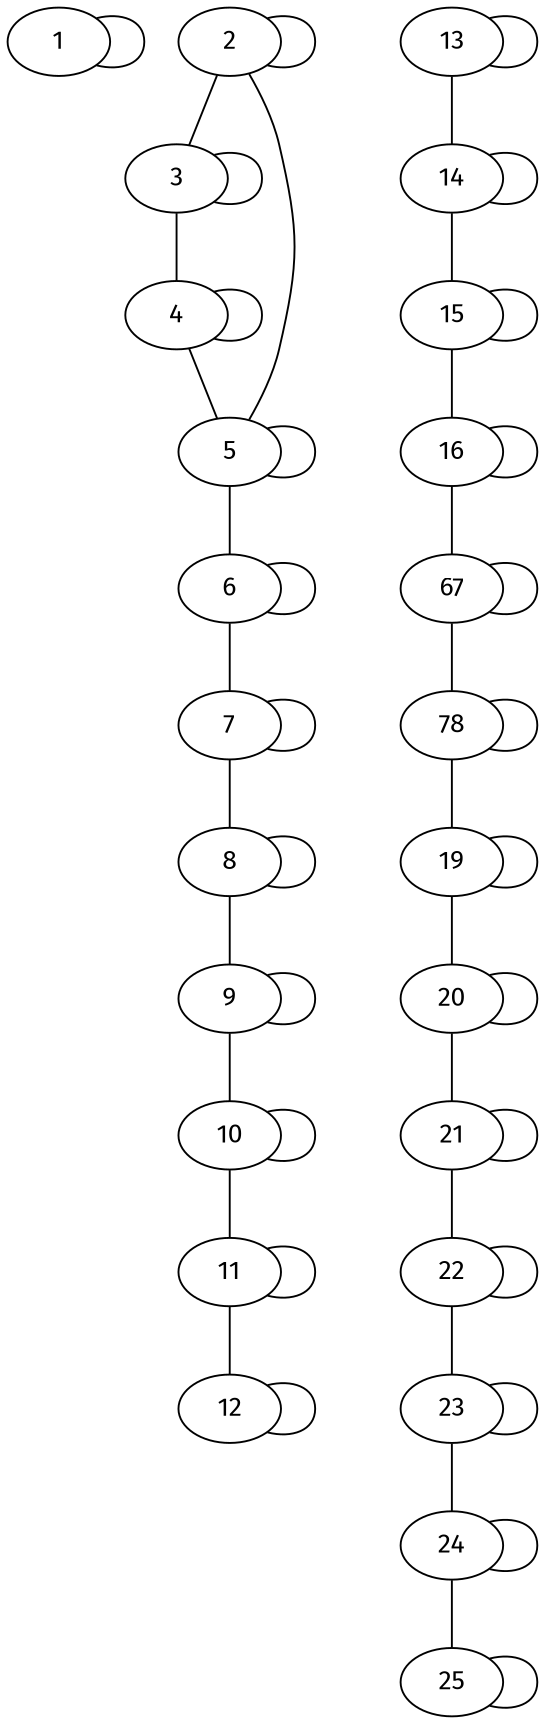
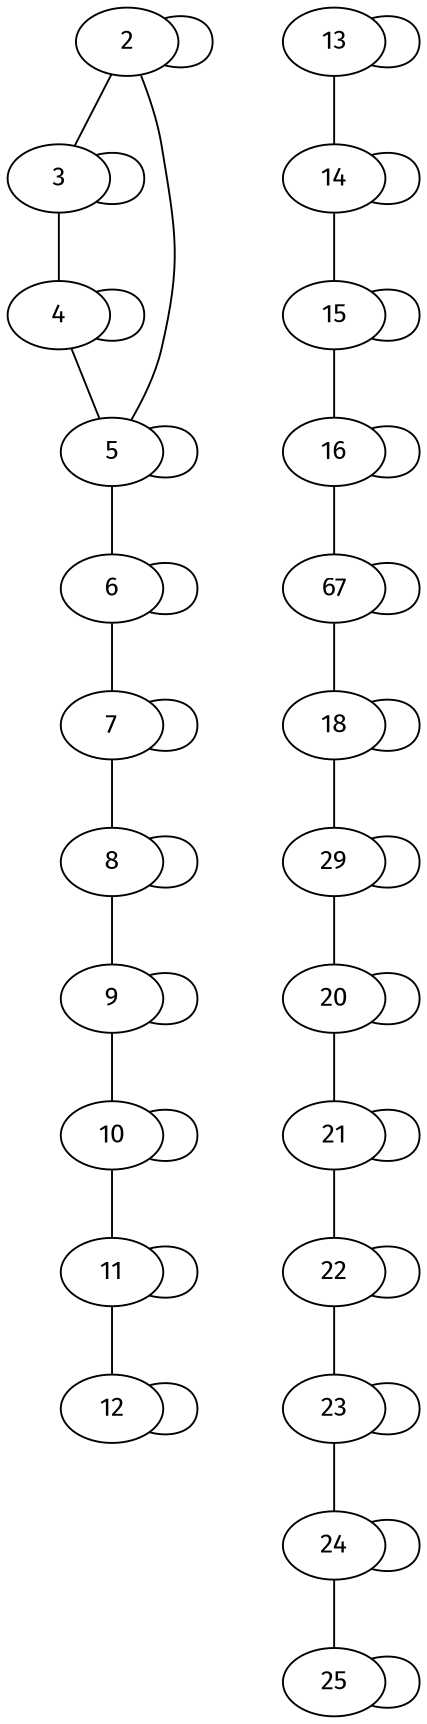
(59, 42) -> none
(452, 725) -> (334, 725)
(452, 862) -> (334, 862)
